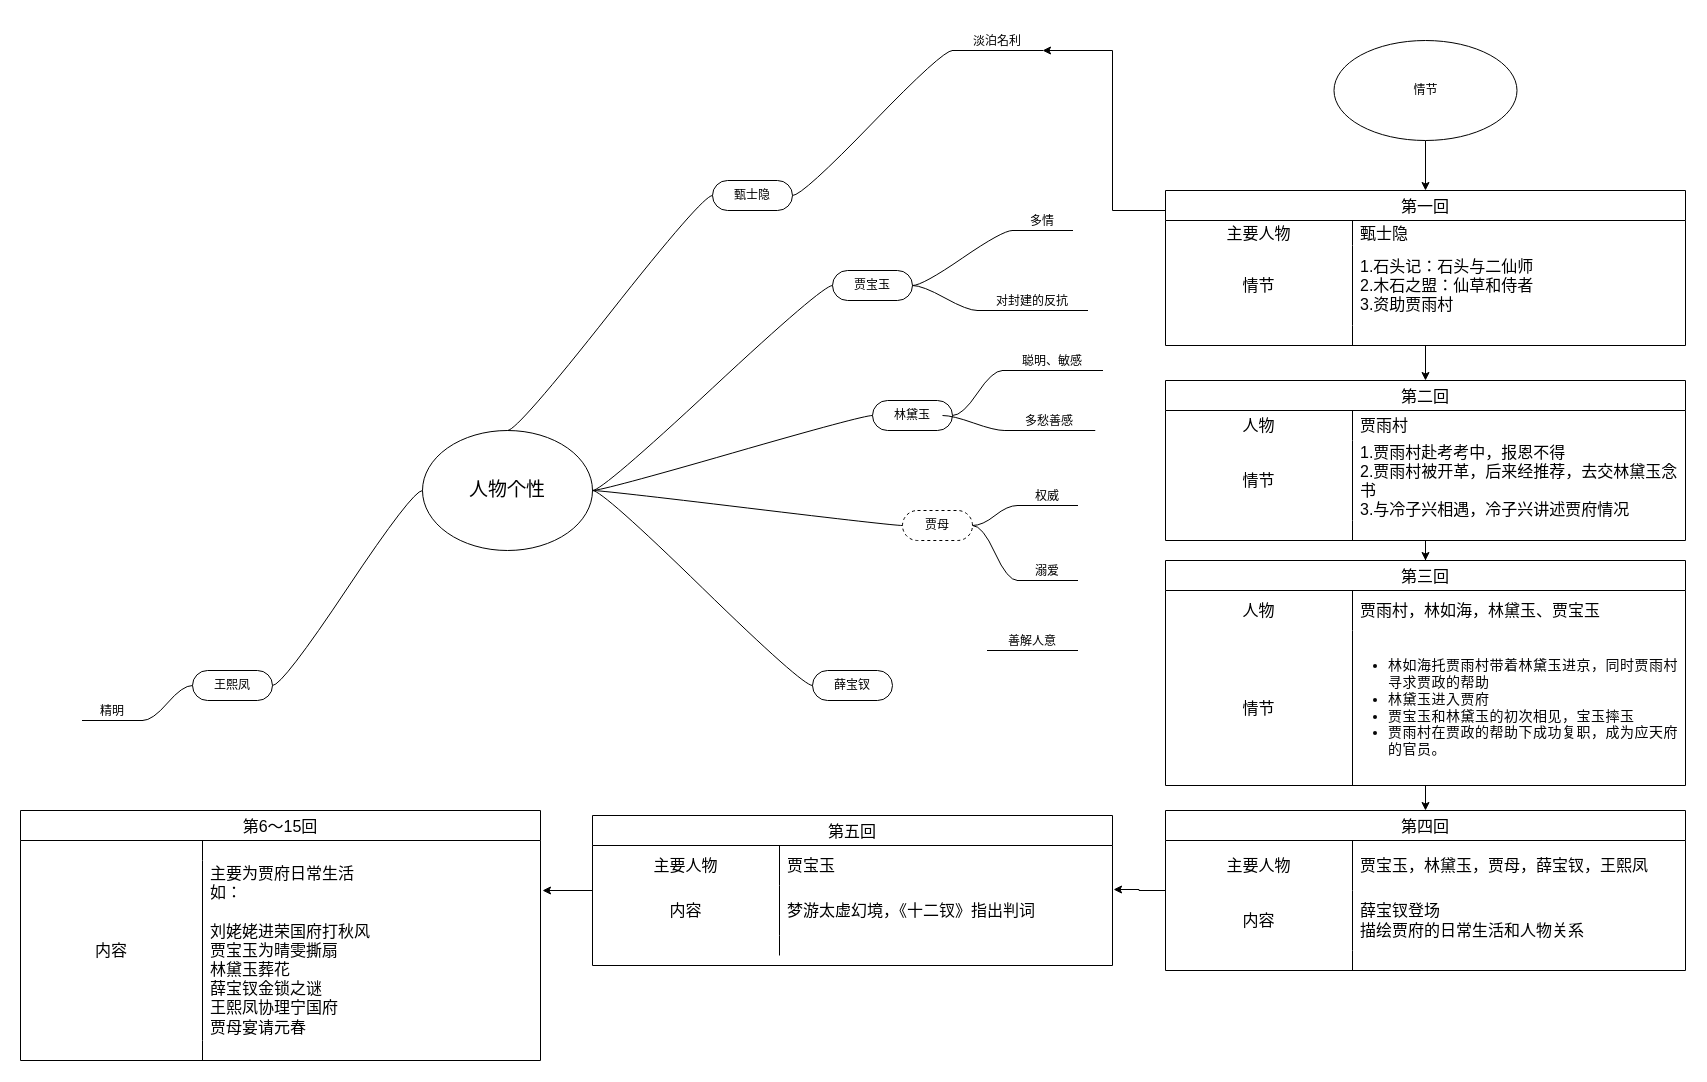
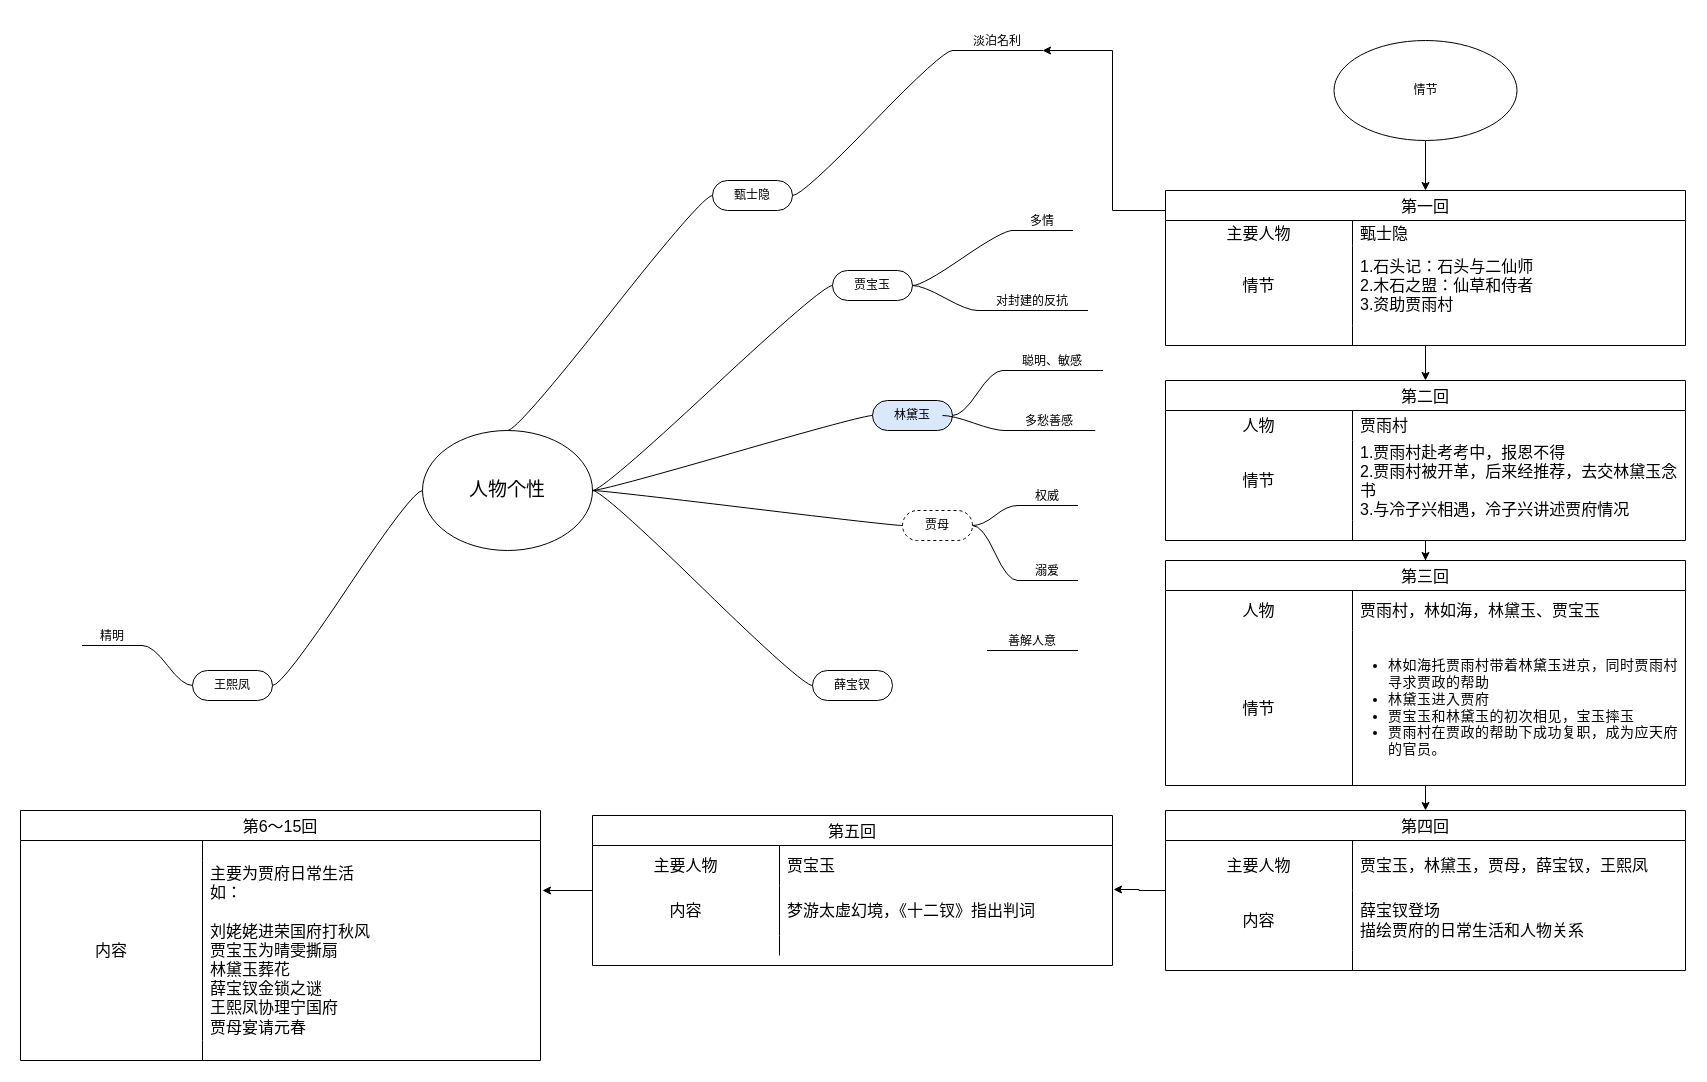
(913, 416) -> (913, 416)
(113, 706) -> (113, 631)
